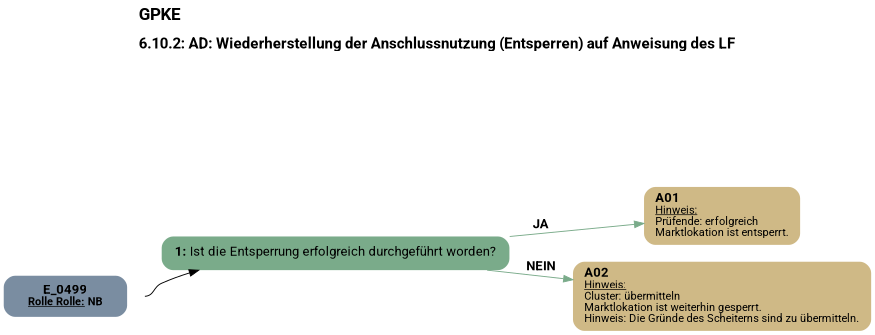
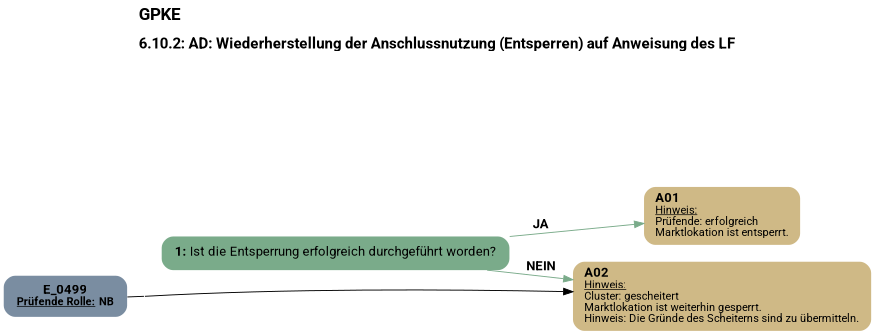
(165, 282) -> (136, 297)
(632, 296) -> (632, 296)
(57, 302) -> (57, 302)
